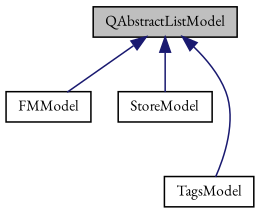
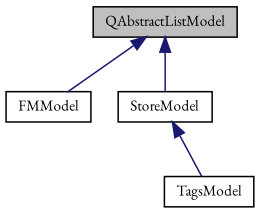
(229, 107) -> (191, 156)
